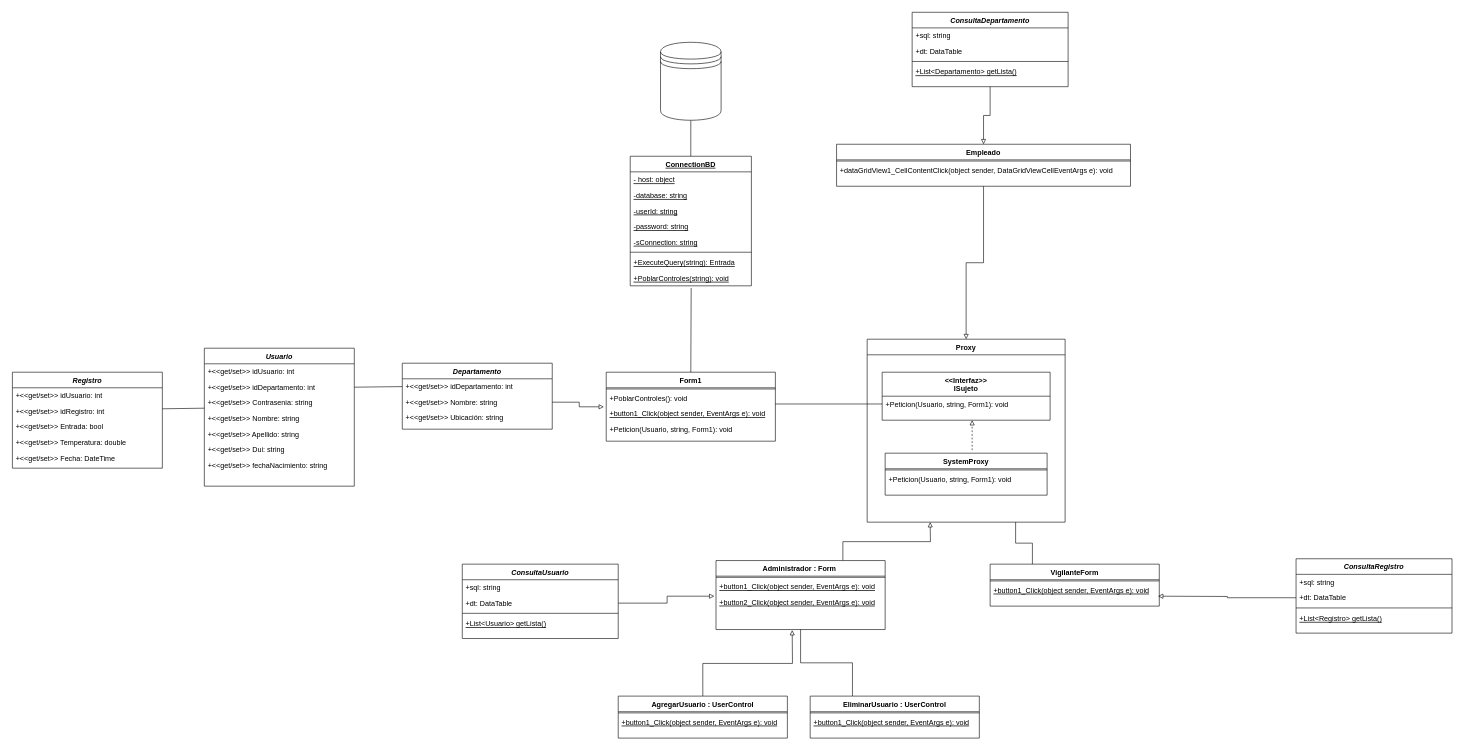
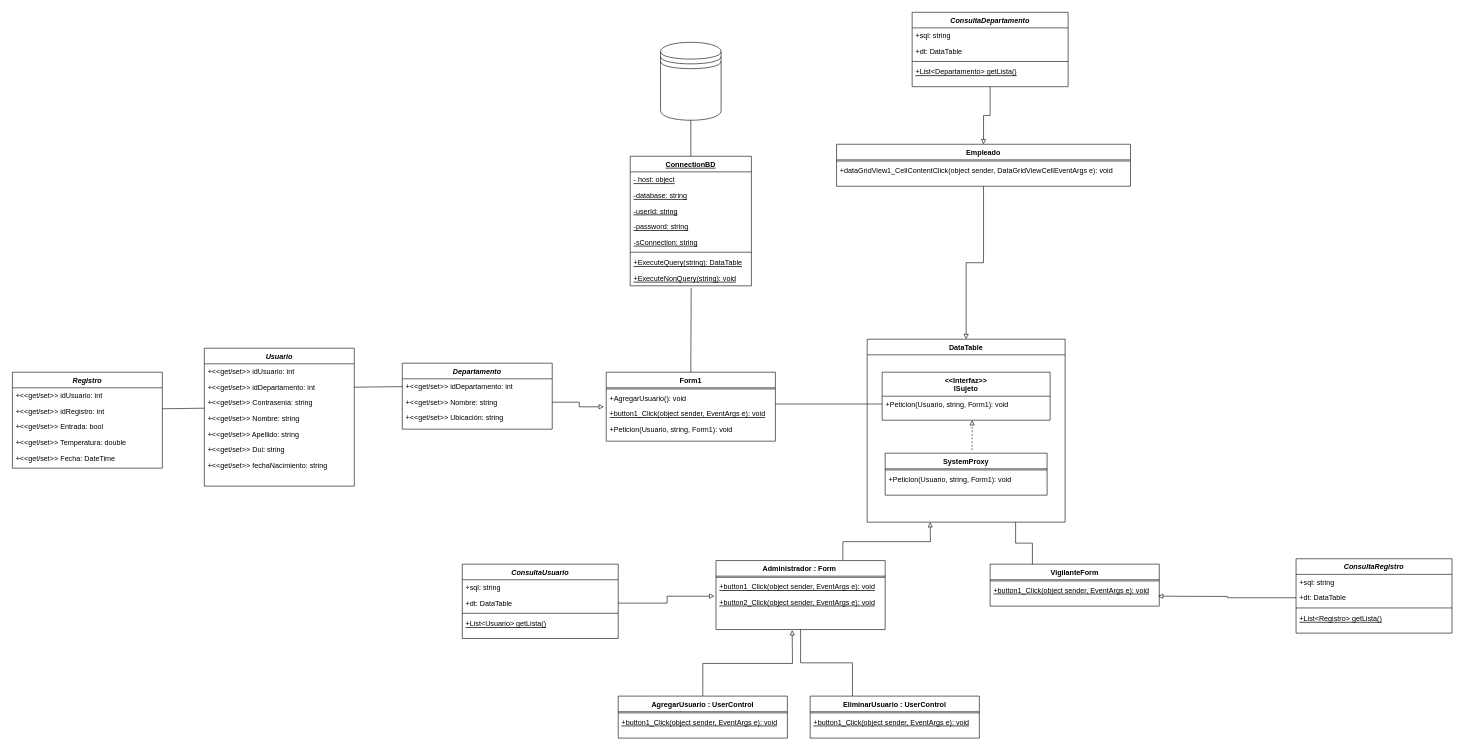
(691, 263) -> (694, 263)
(688, 278) -> (690, 278)
(966, 347) -> (966, 347)
(653, 398) -> (652, 398)
